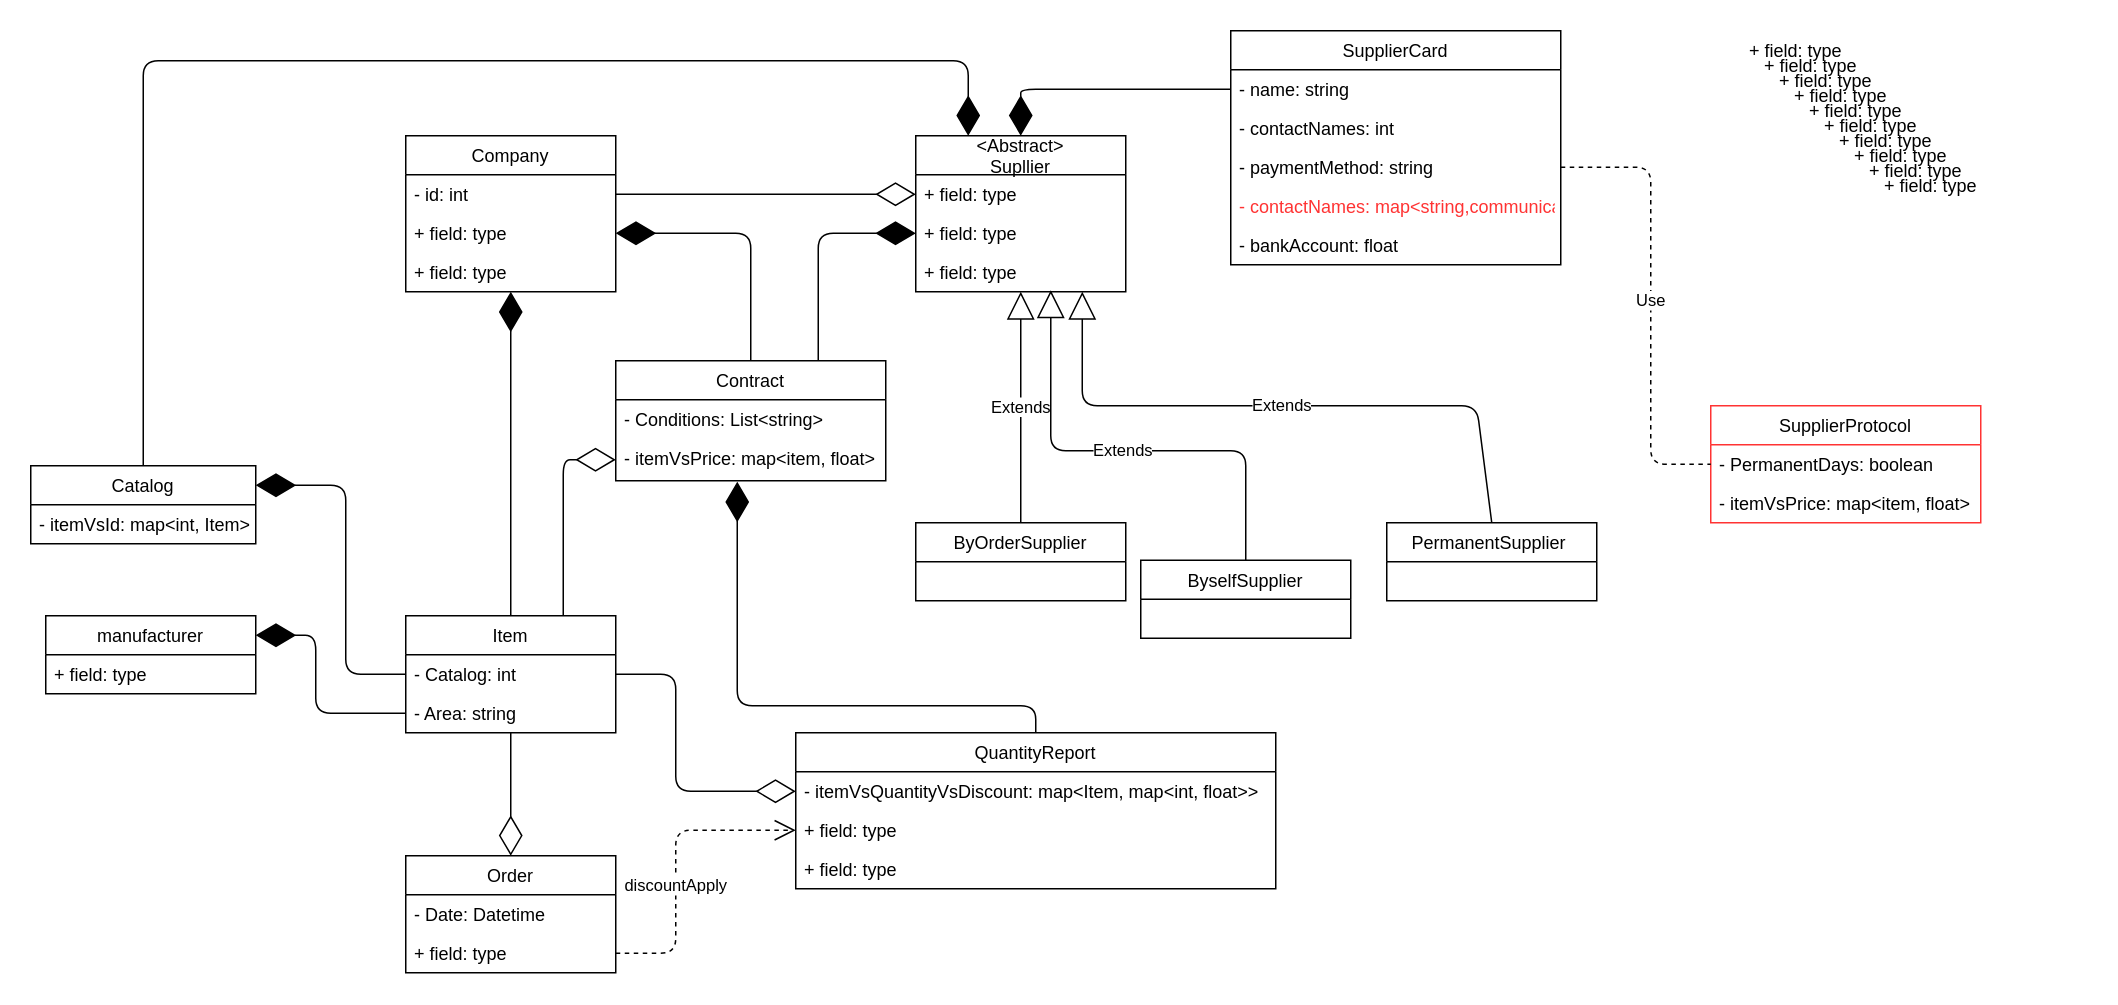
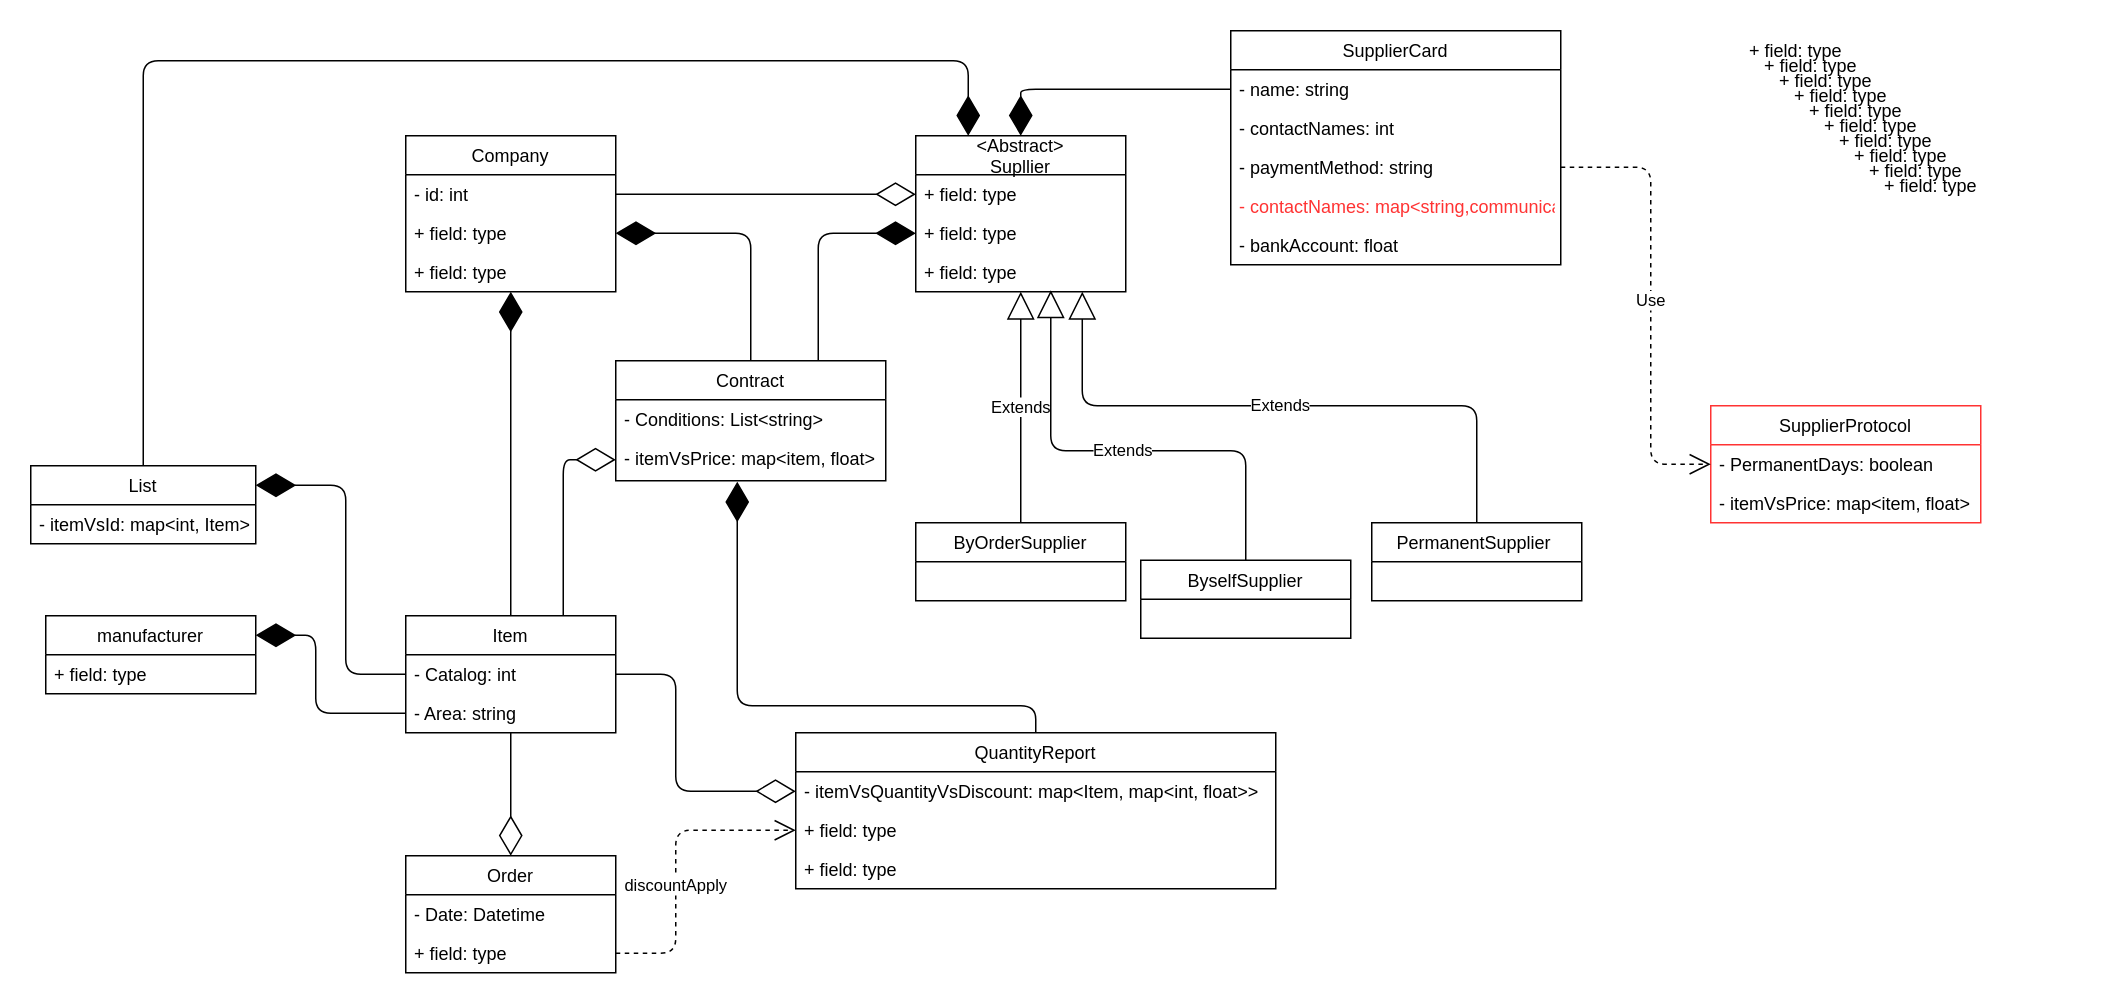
(1705, 464) -> (1704, 464)
(143, 486) -> (143, 486)
(1492, 562) -> (1477, 562)
